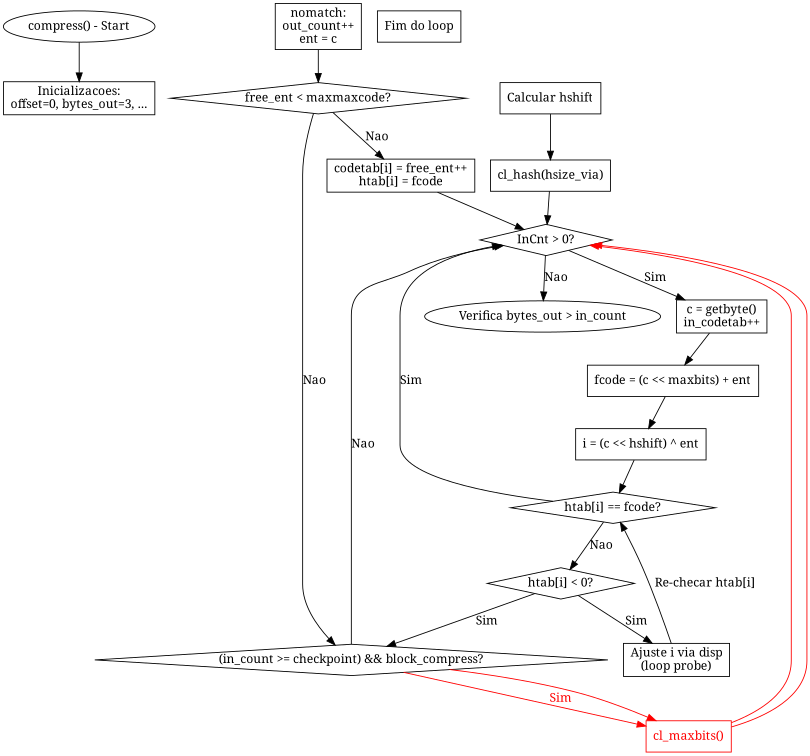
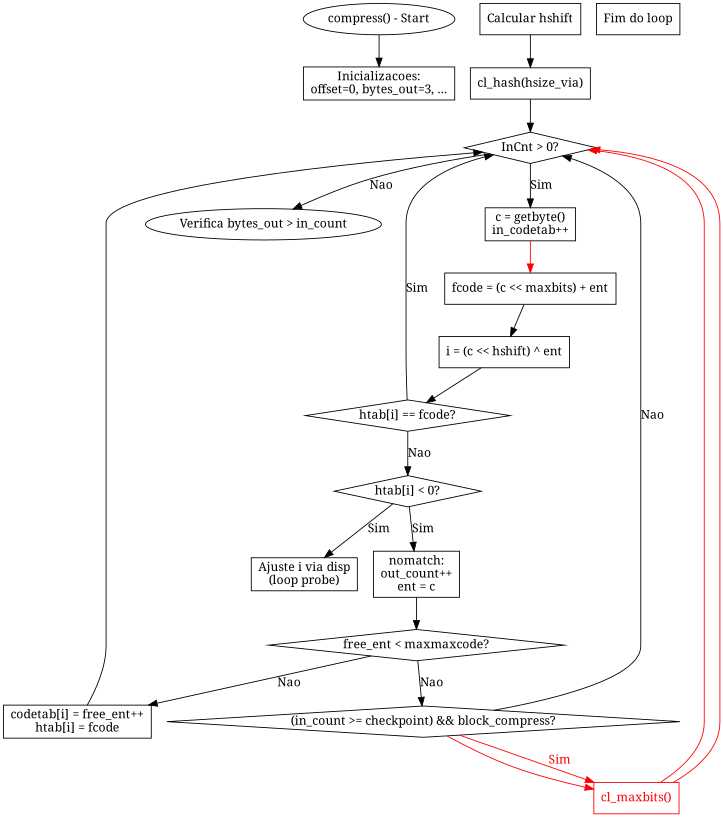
(700, 346) -> (530, 252)
(650, 586) -> none
(465, 618) -> (411, 525)
